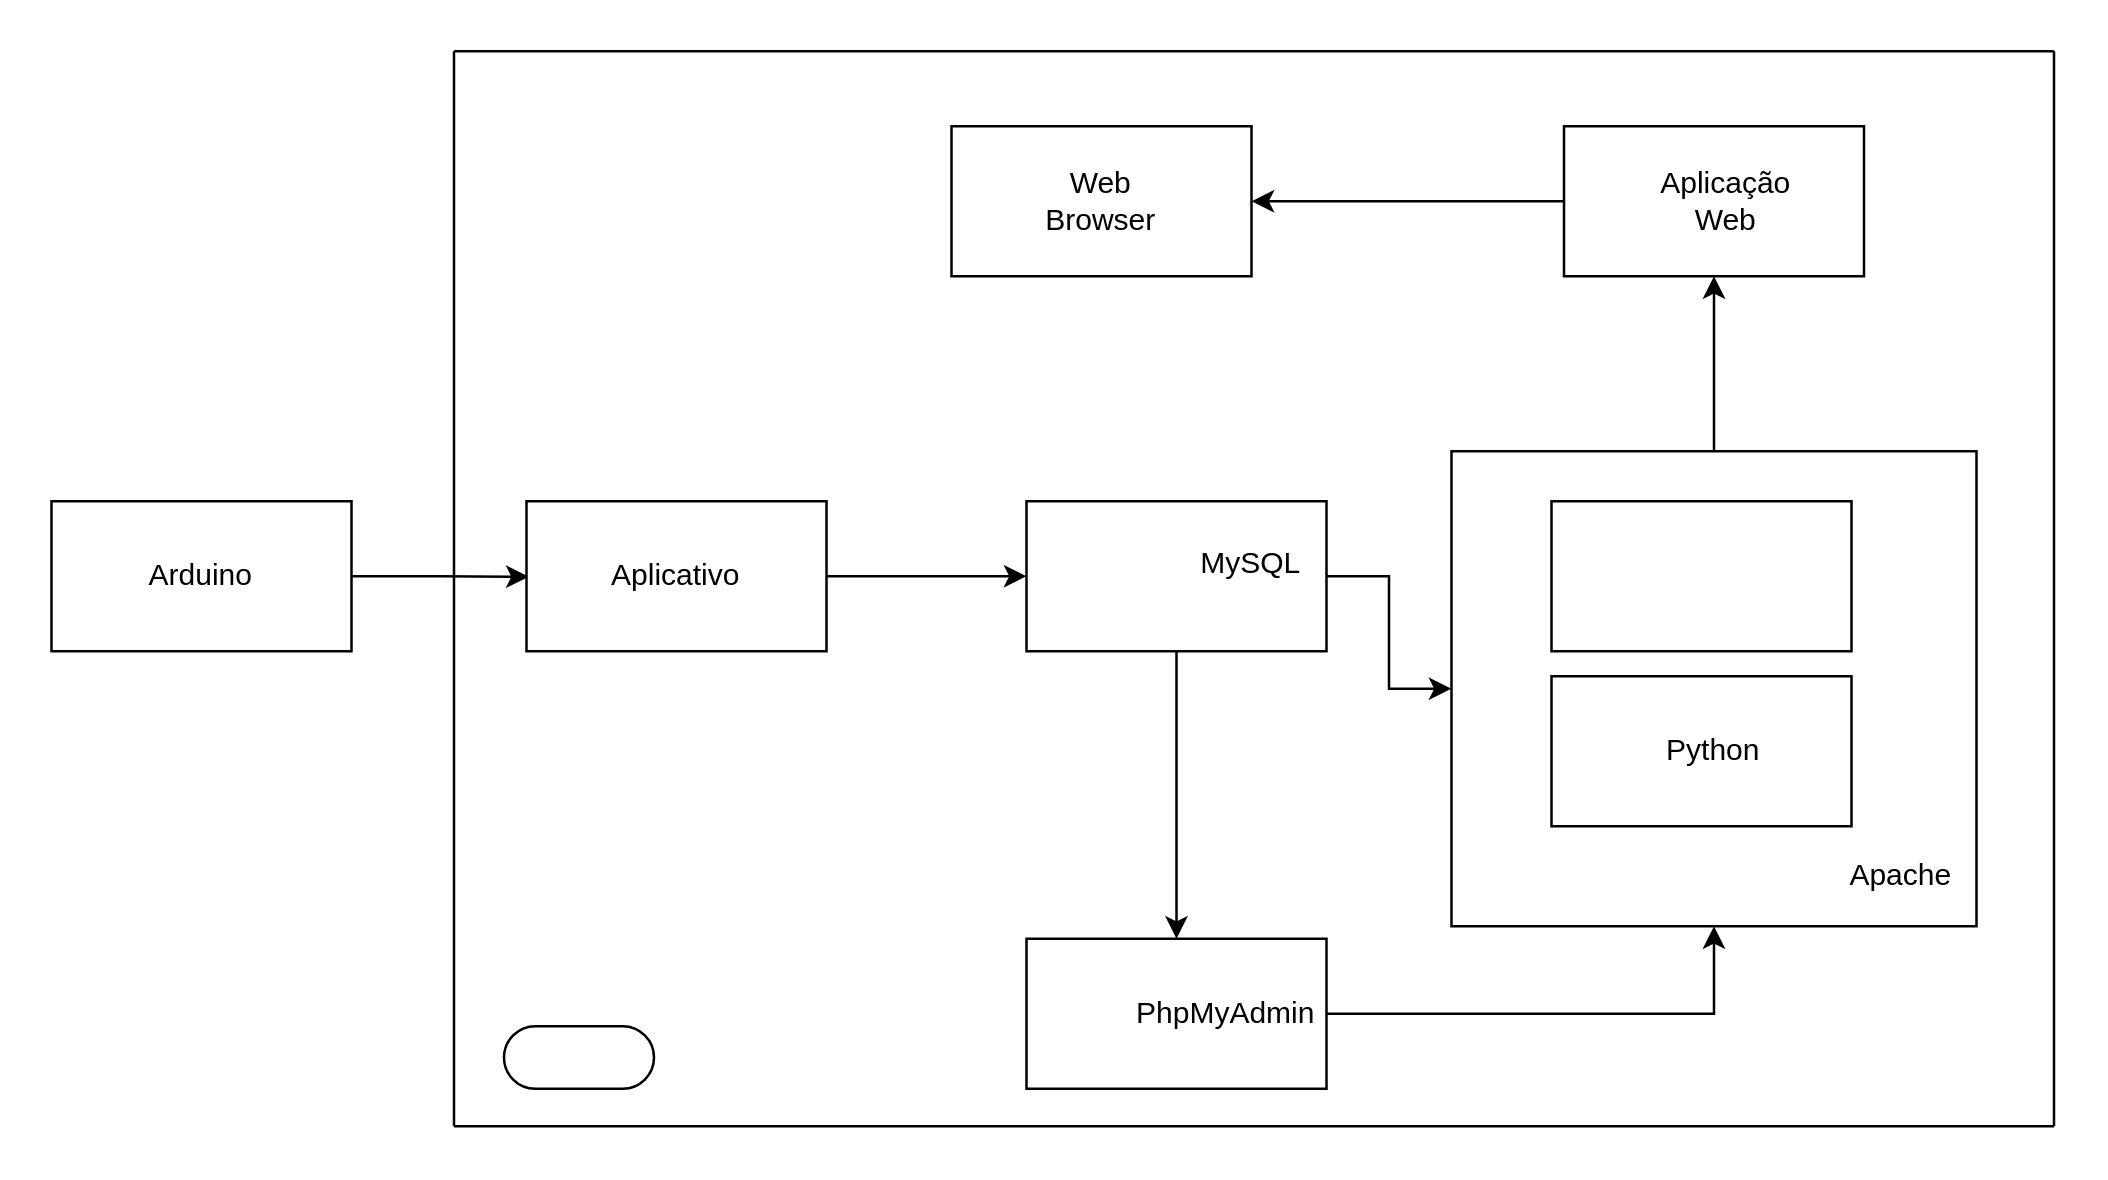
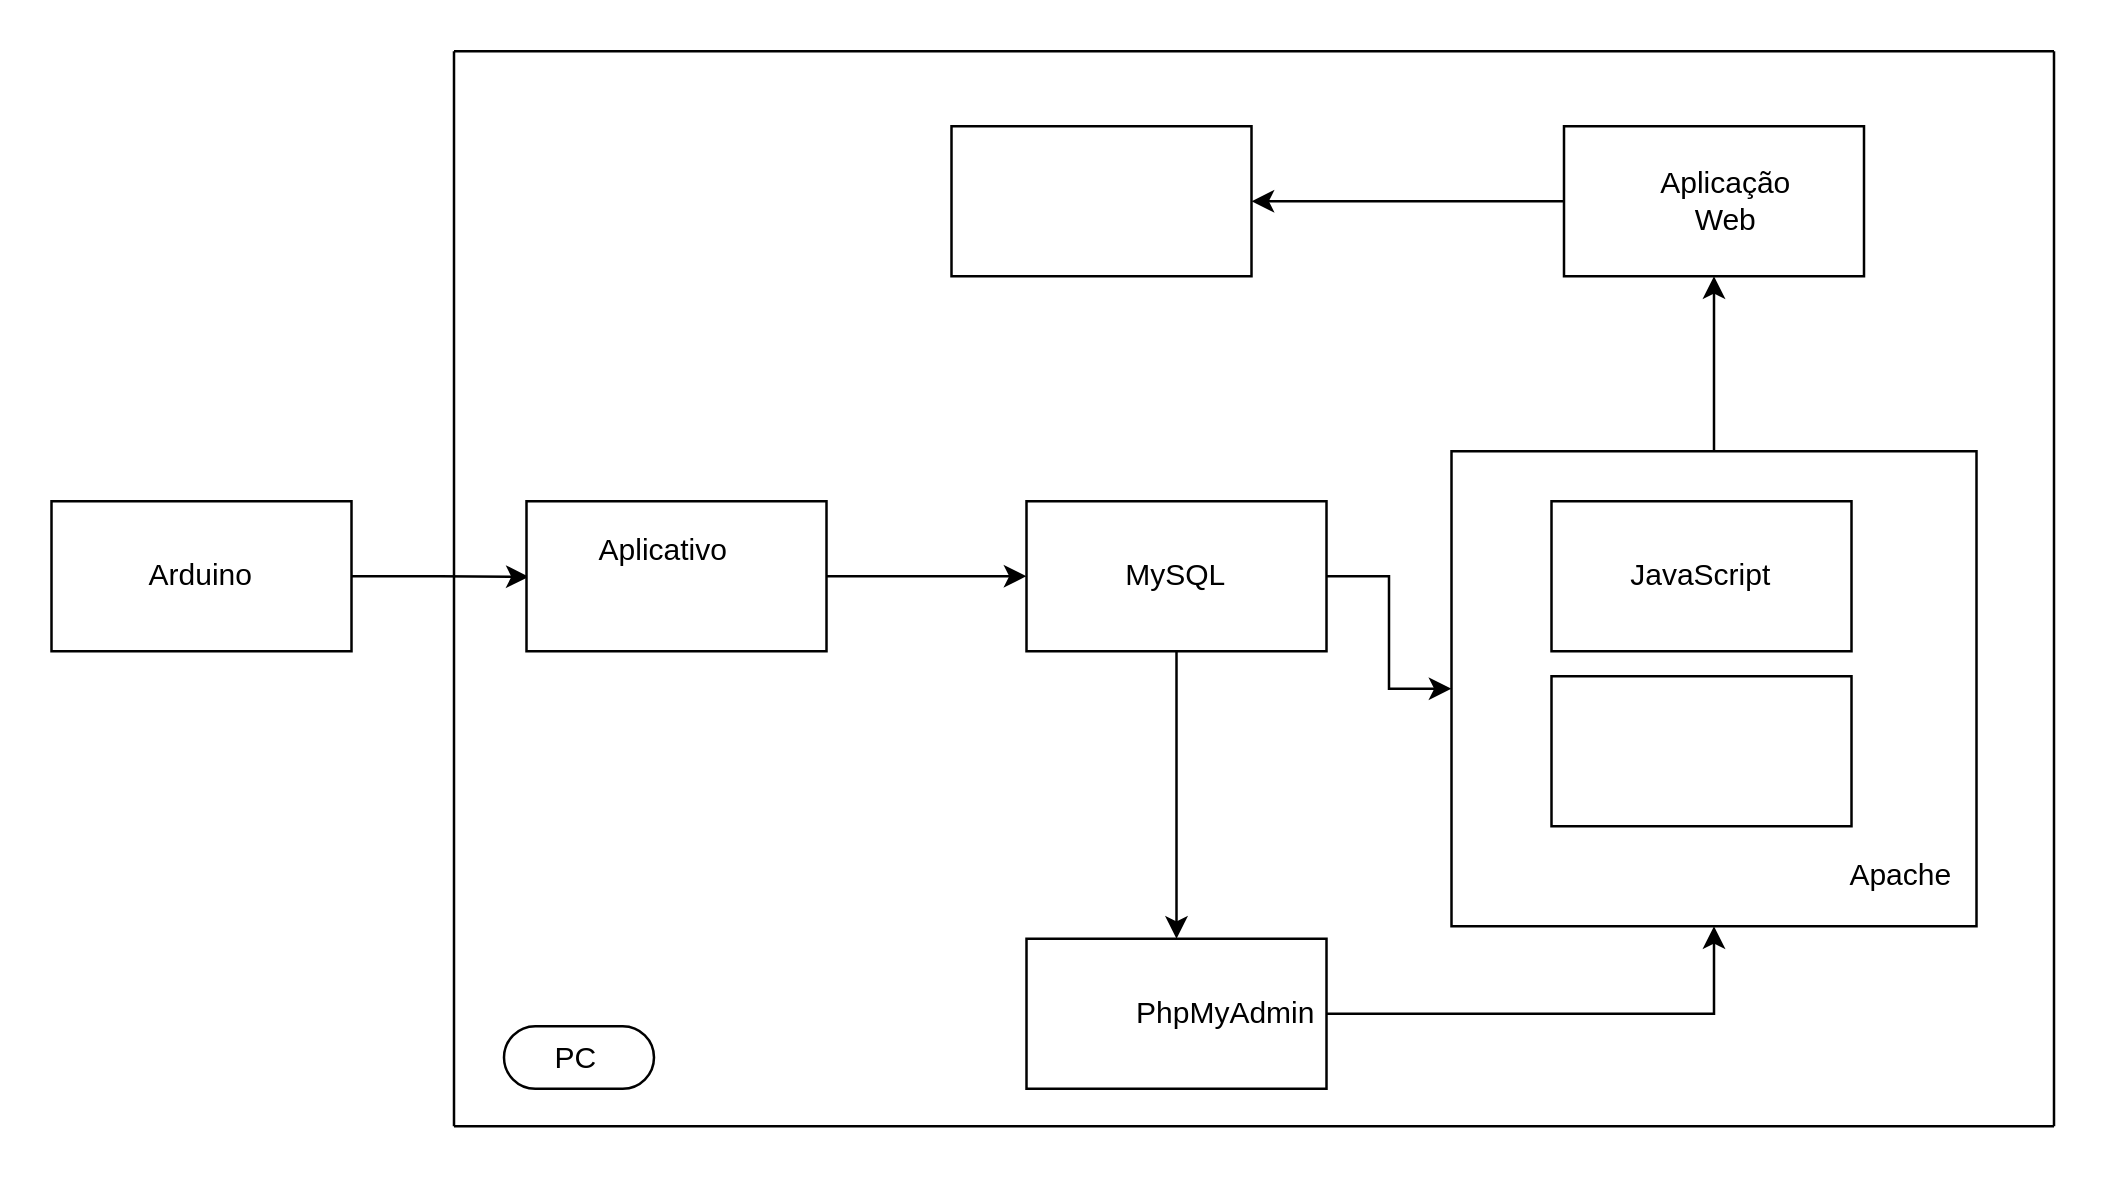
(1101, 201) -> none
(1251, 564) -> (1176, 576)
(676, 576) -> (664, 551)
none -> (1701, 576)
(1714, 751) -> none
none -> (576, 1059)
